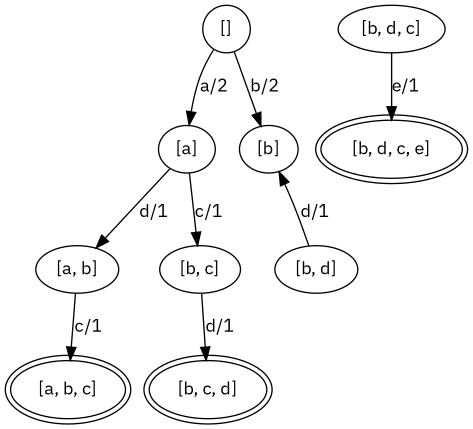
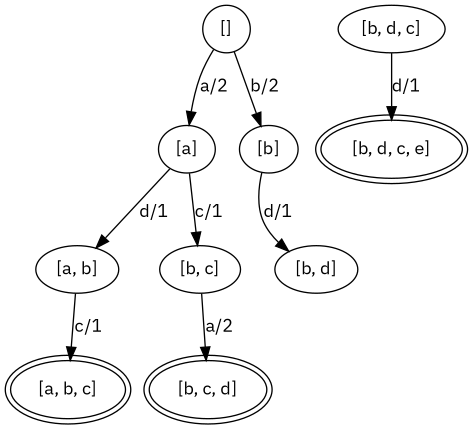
(406, 87) -> (406, 87)
(298, 215) -> (260, 210)
(220, 327) -> (220, 327)
